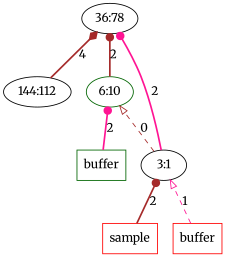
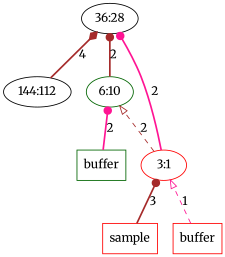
(110, 19) -> (110, 19)
(144, 129) -> (144, 129)
(164, 165) -> (164, 165)
(153, 202) -> (153, 202)
